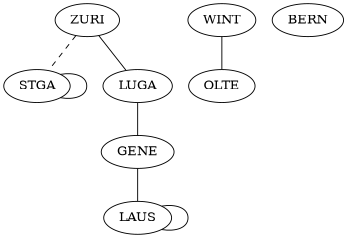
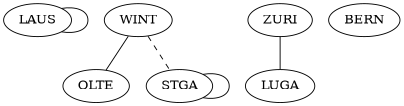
(62, 53) -> (159, 53)
(138, 152) -> none
